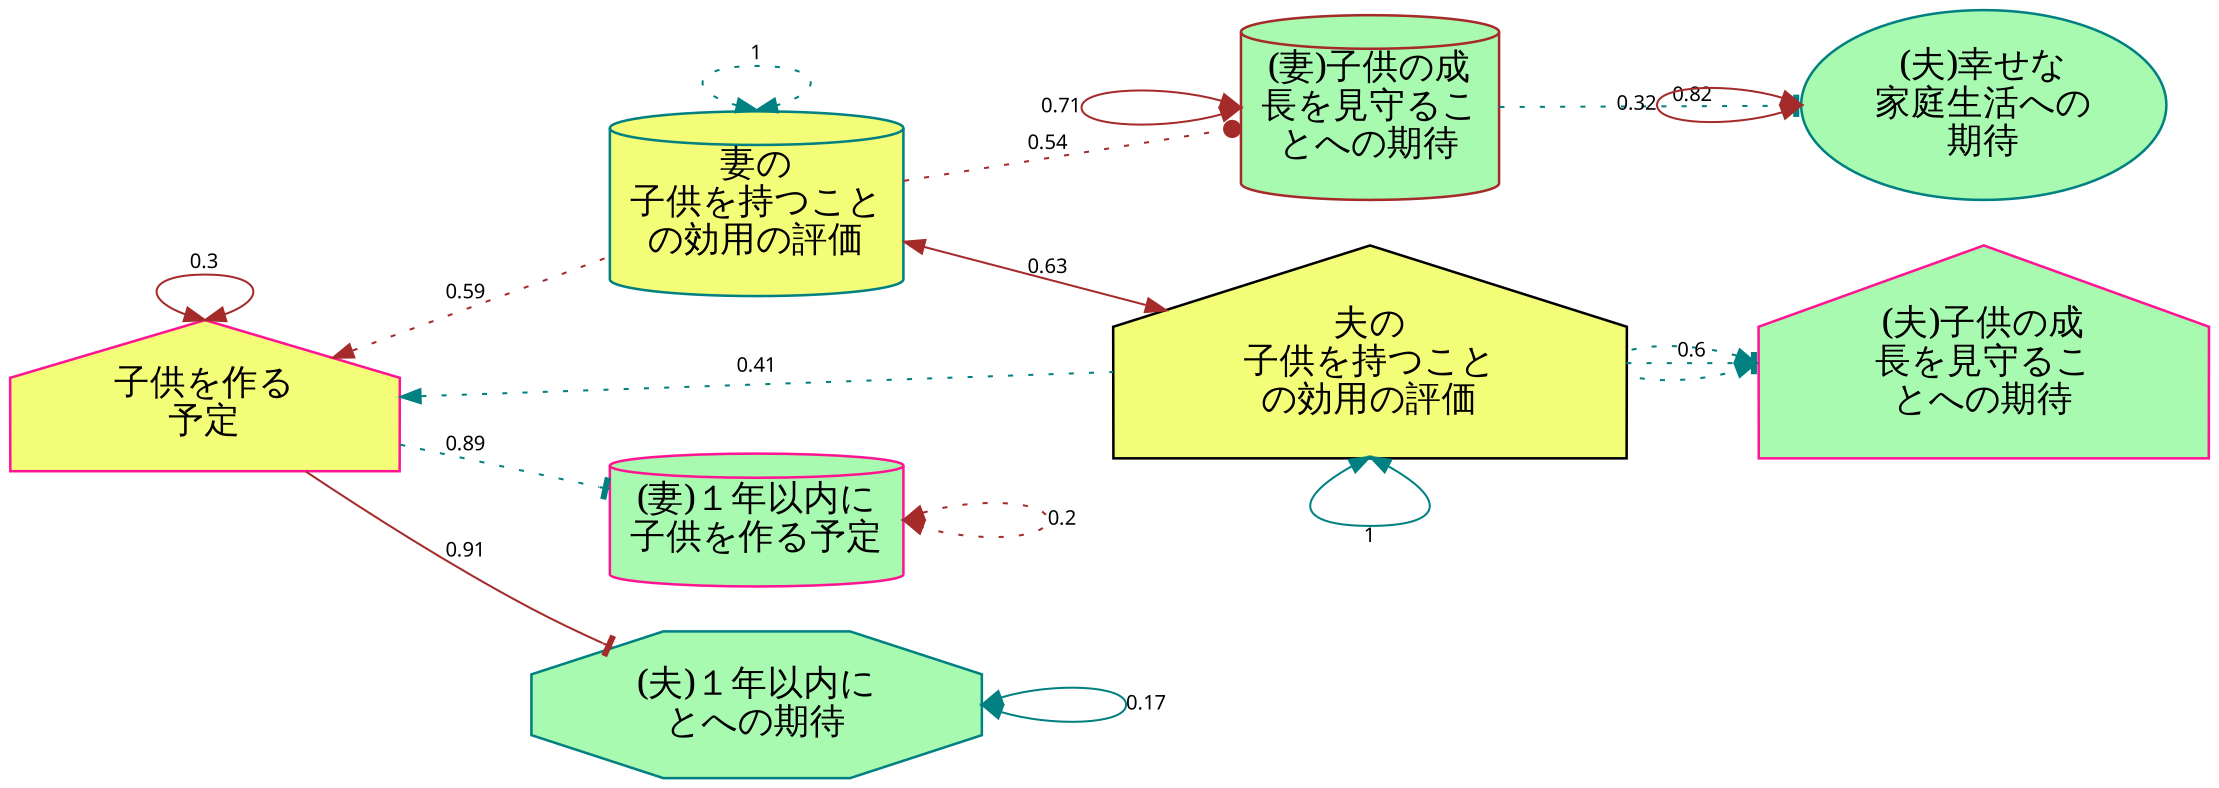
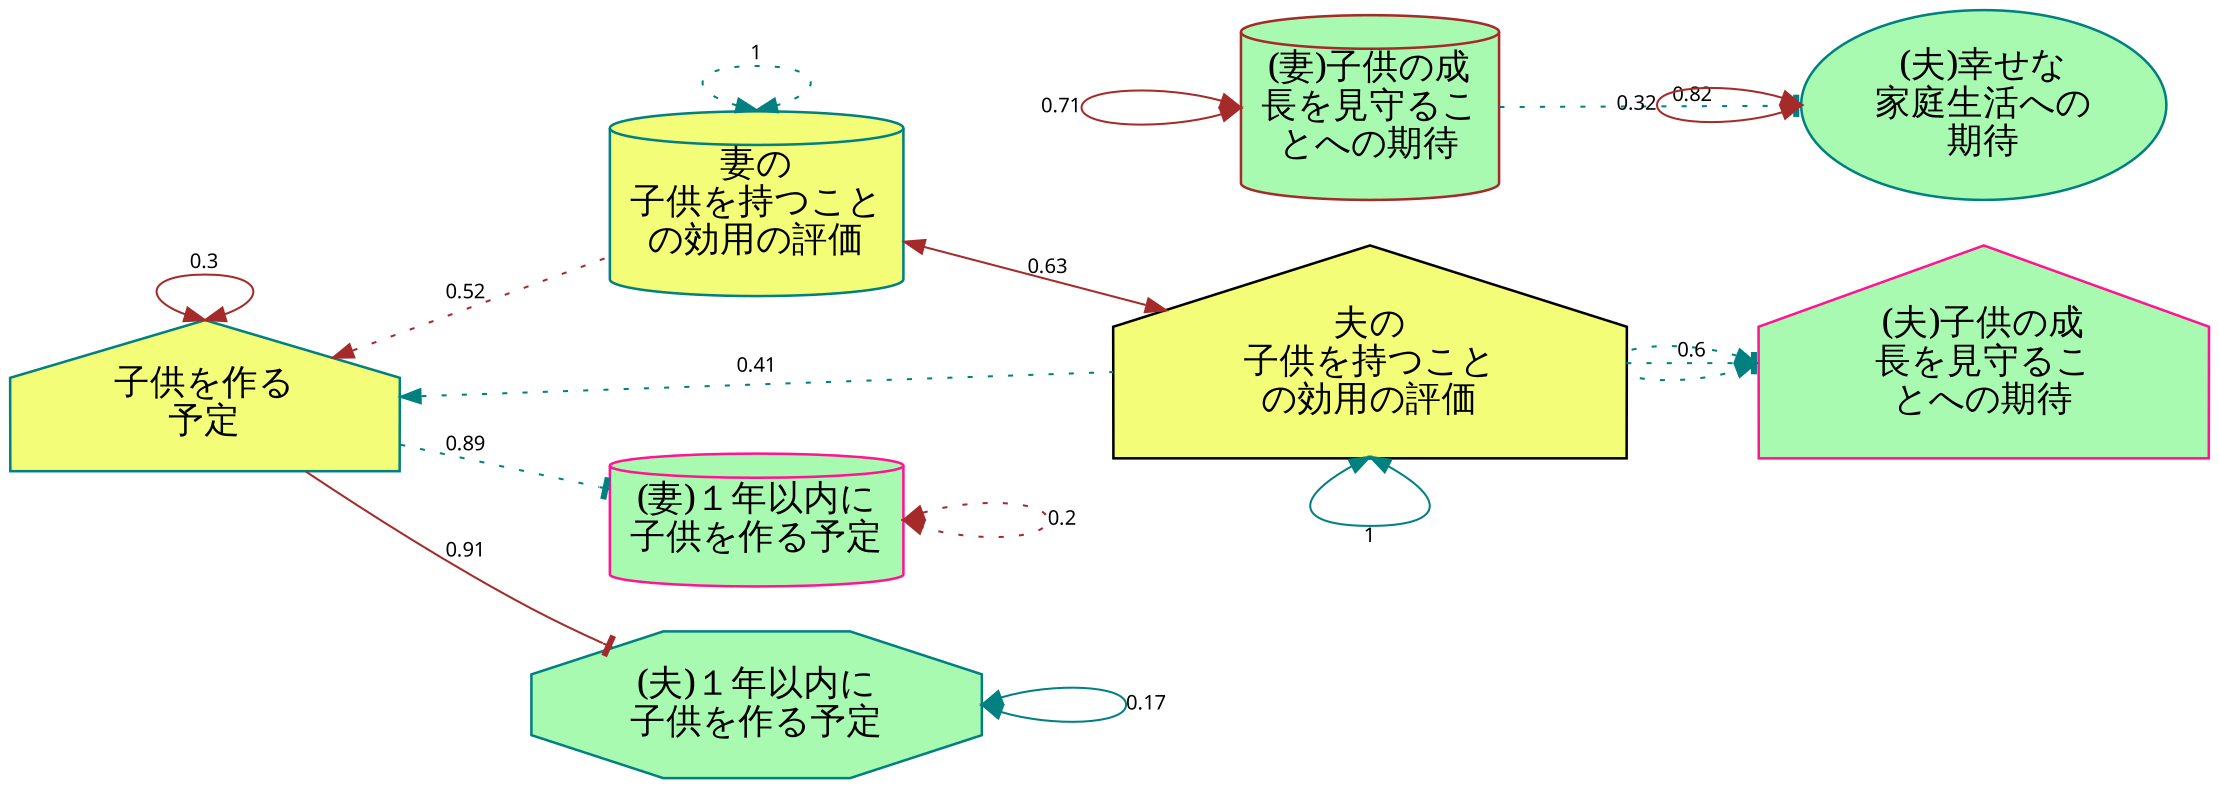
(1064, 156) -> none
(466, 294) -> (466, 294)
(205, 404) -> (205, 404)
(757, 705) -> (757, 705)
